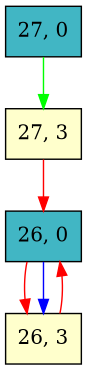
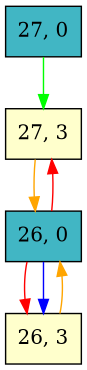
(43, 178) -> (34, 178)
none -> (53, 192)
(62, 295) -> (62, 295)
